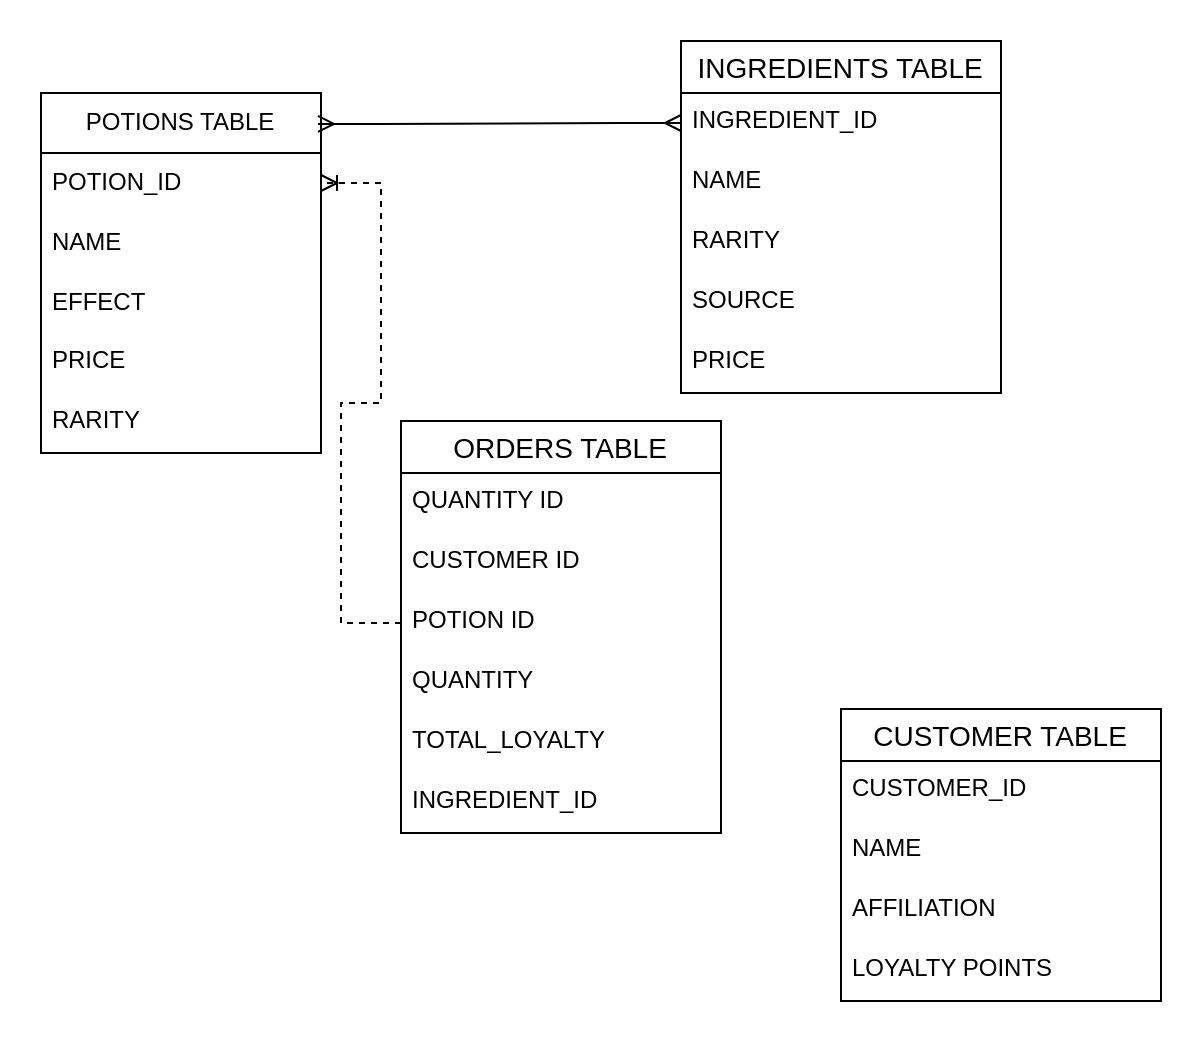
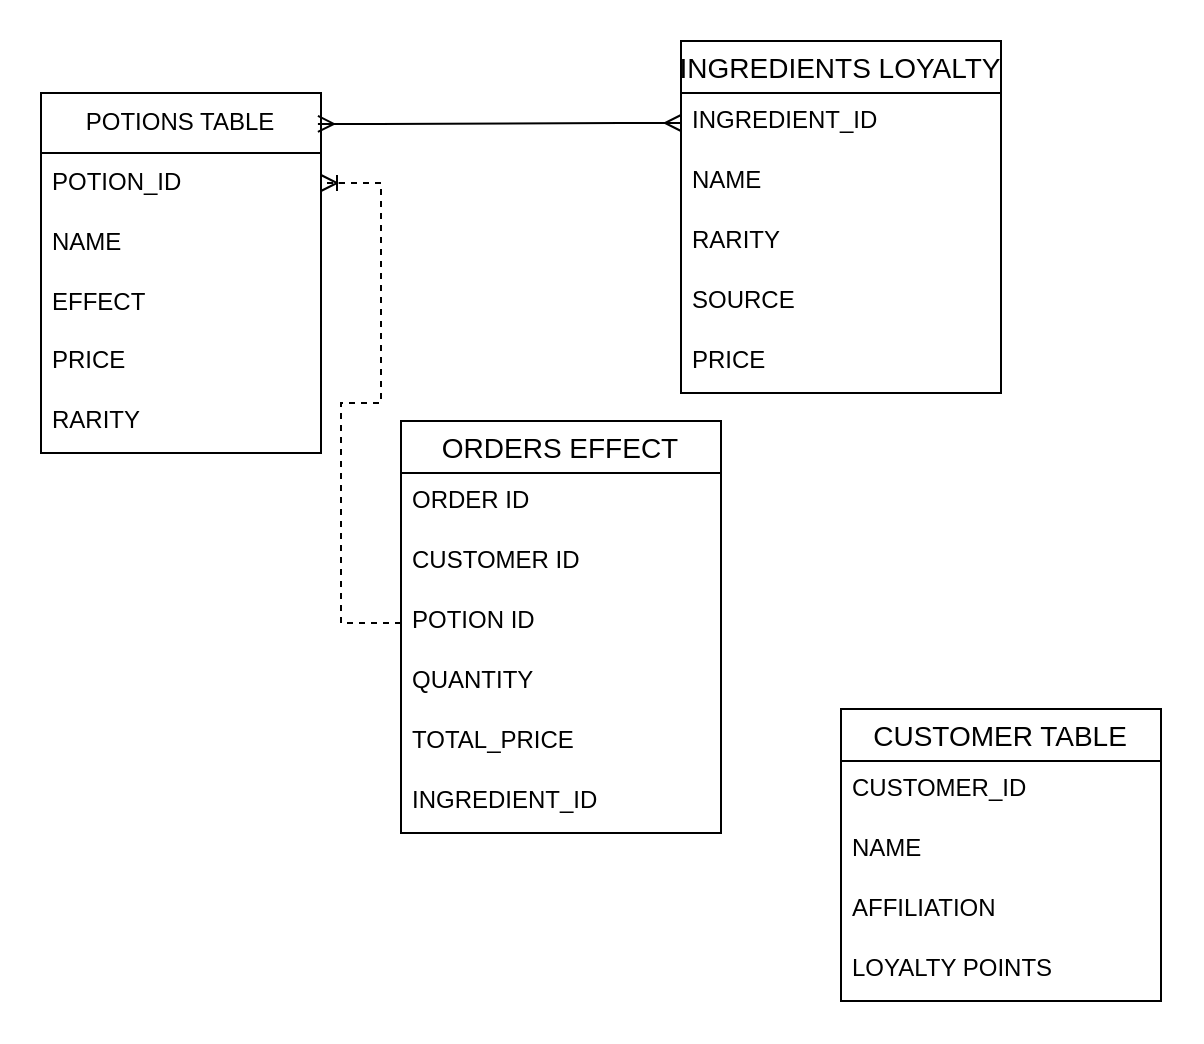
(840, 69) -> (840, 69)
(560, 449) -> (560, 449)
(484, 501) -> (464, 501)
(500, 741) -> (487, 741)
